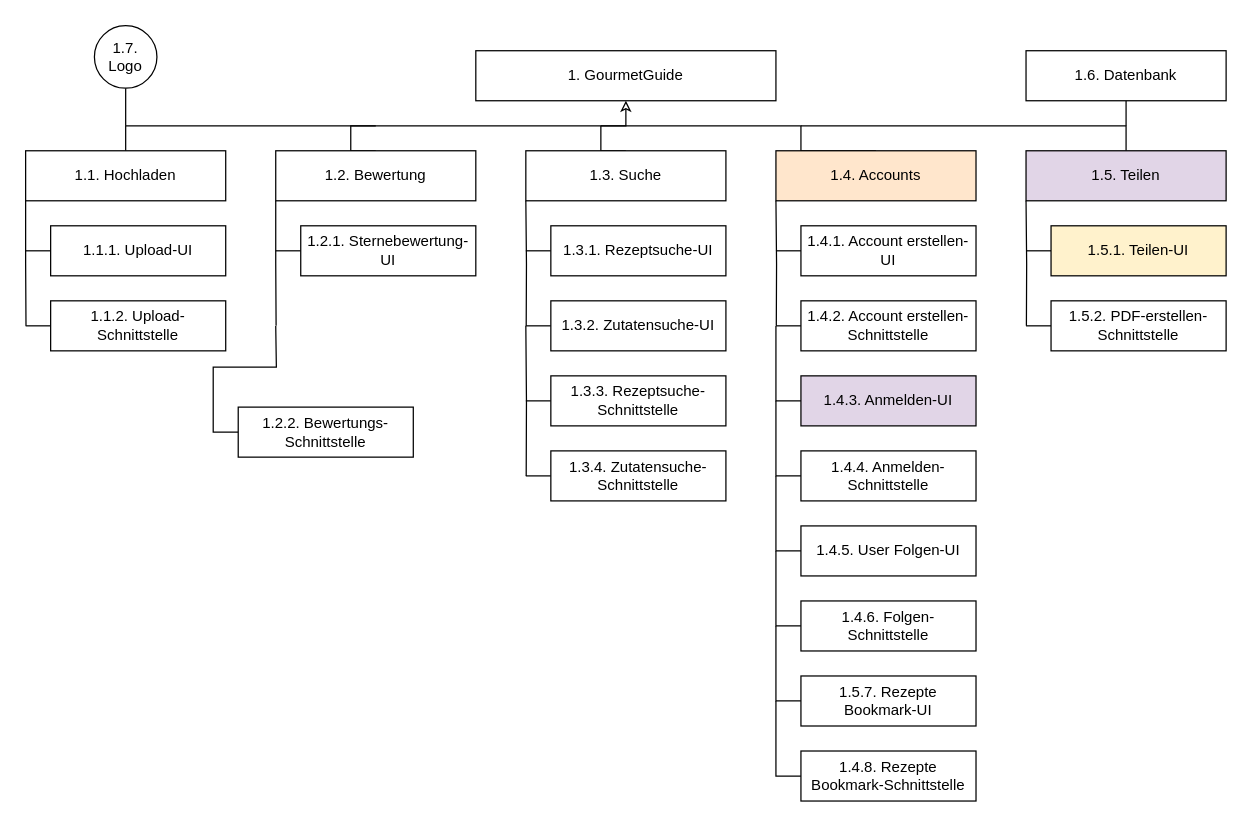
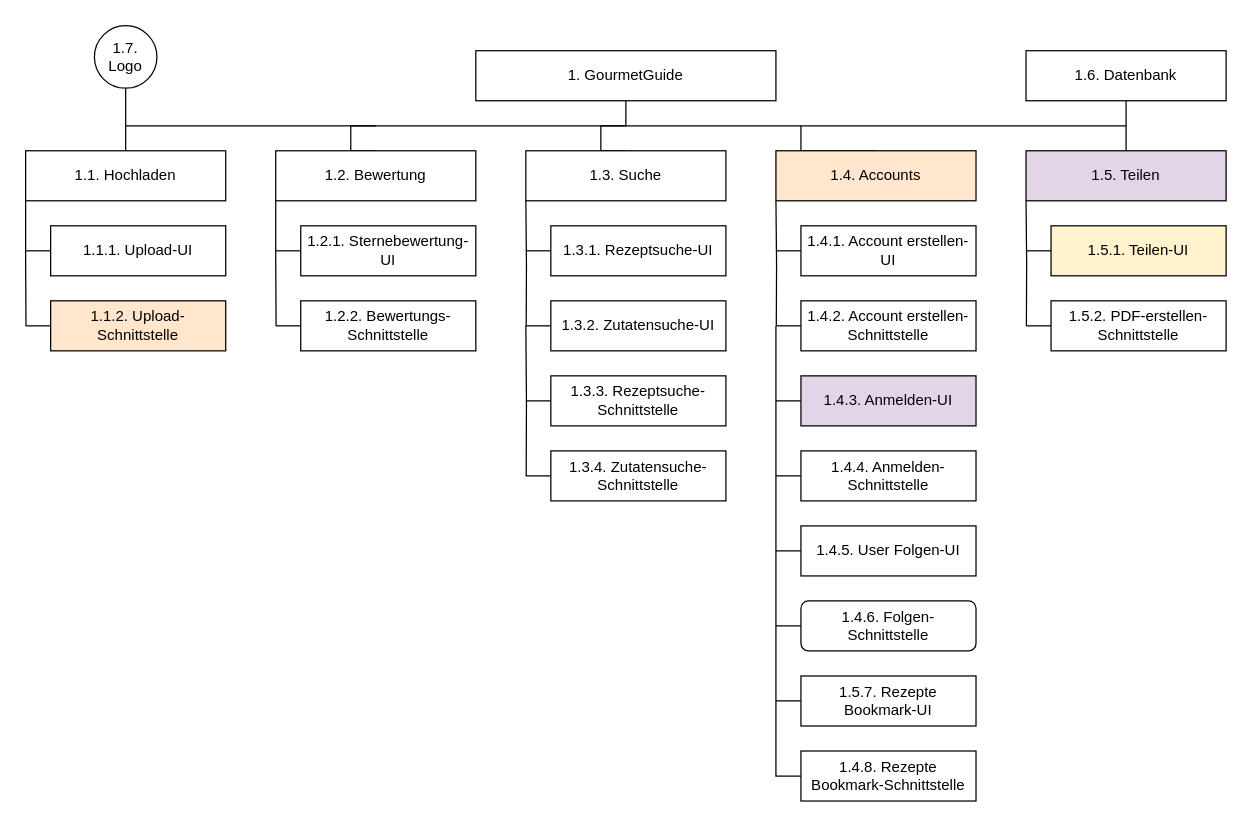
(626, 111) -> (626, 107)
(138, 326) -> (138, 326)
(326, 432) -> (388, 326)
(888, 626) -> (888, 626)
